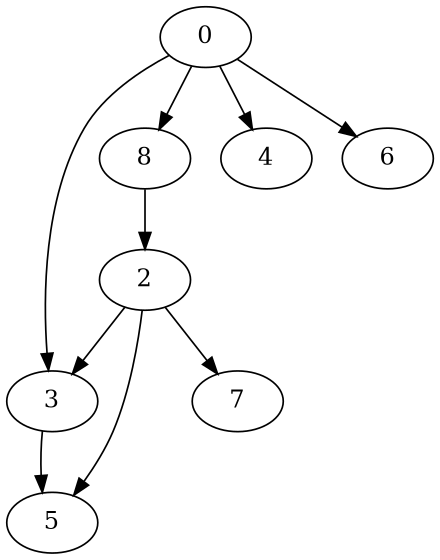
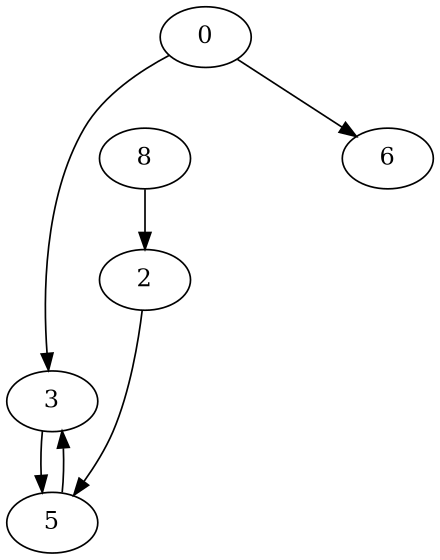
(179, 90) -> none
(266, 158) -> none
(104, 334) -> (64, 470)
(238, 401) -> none
